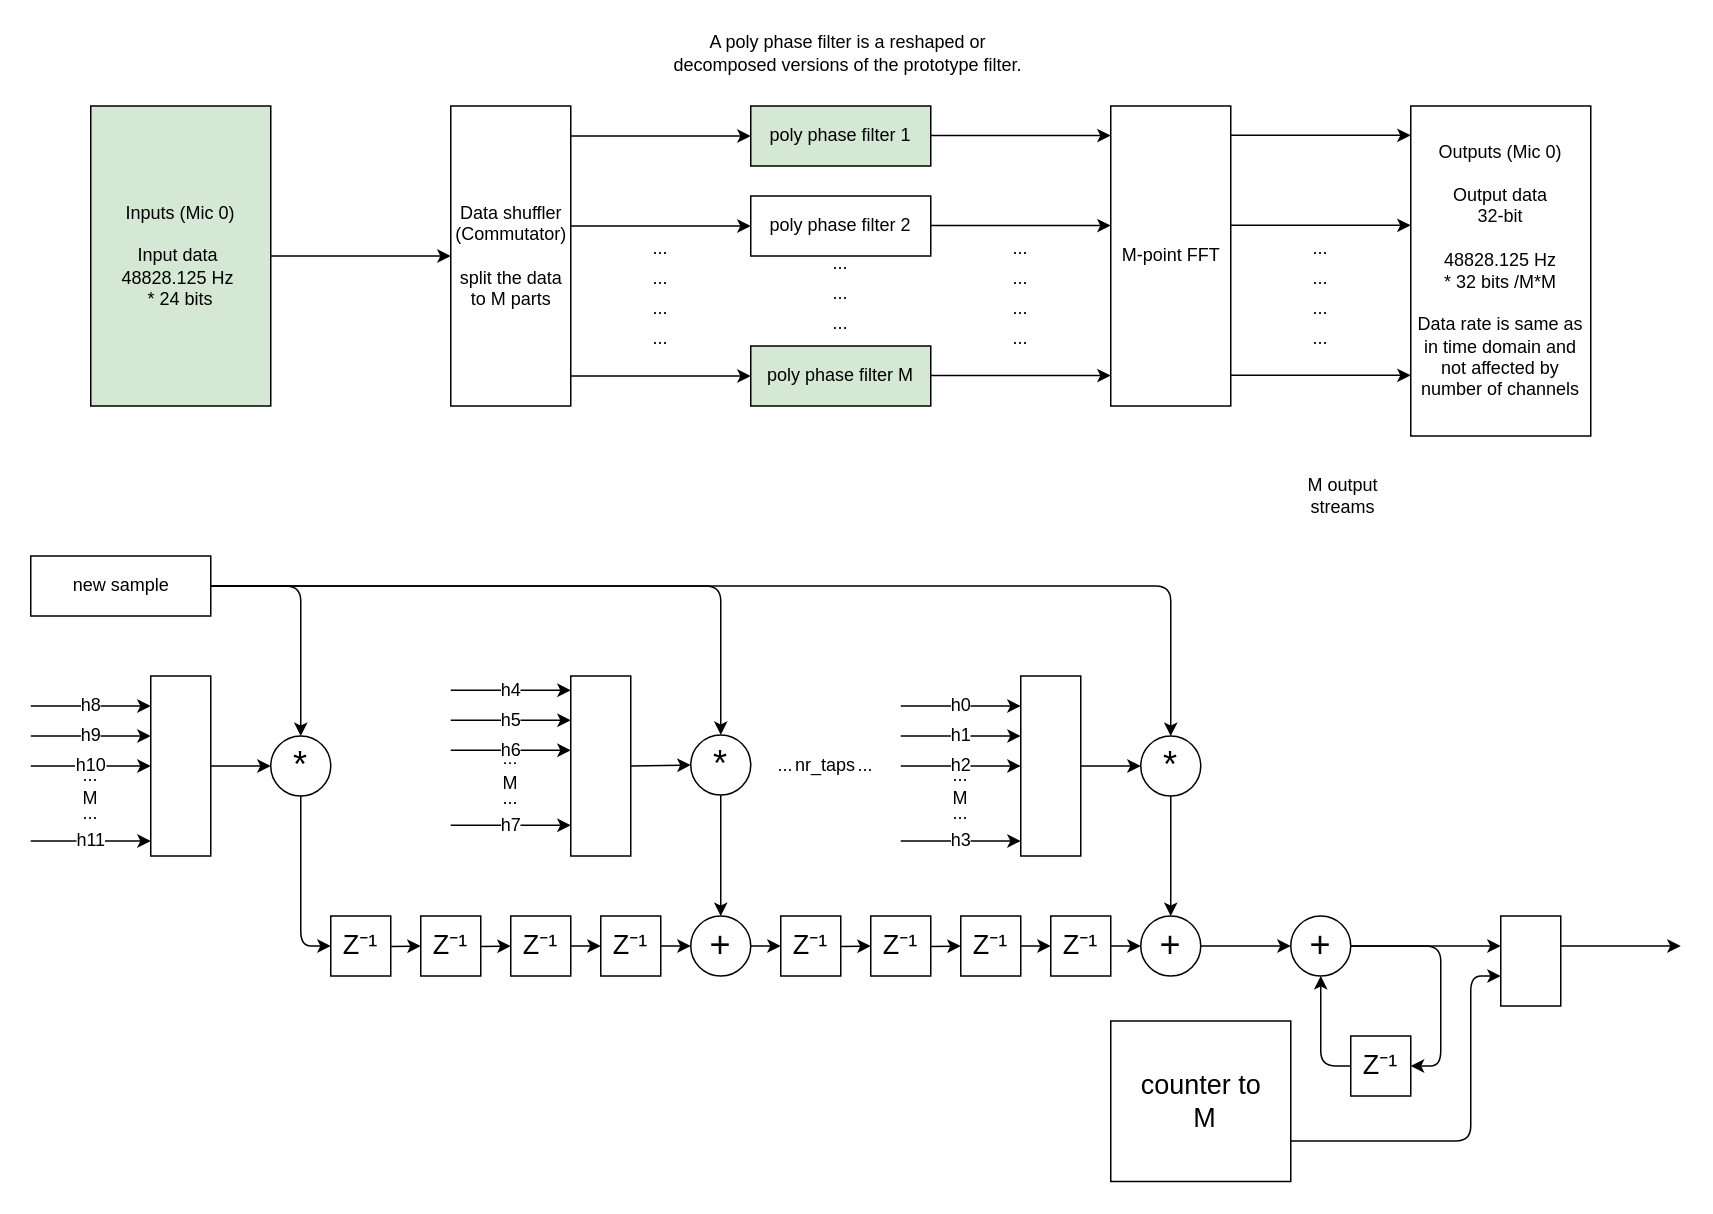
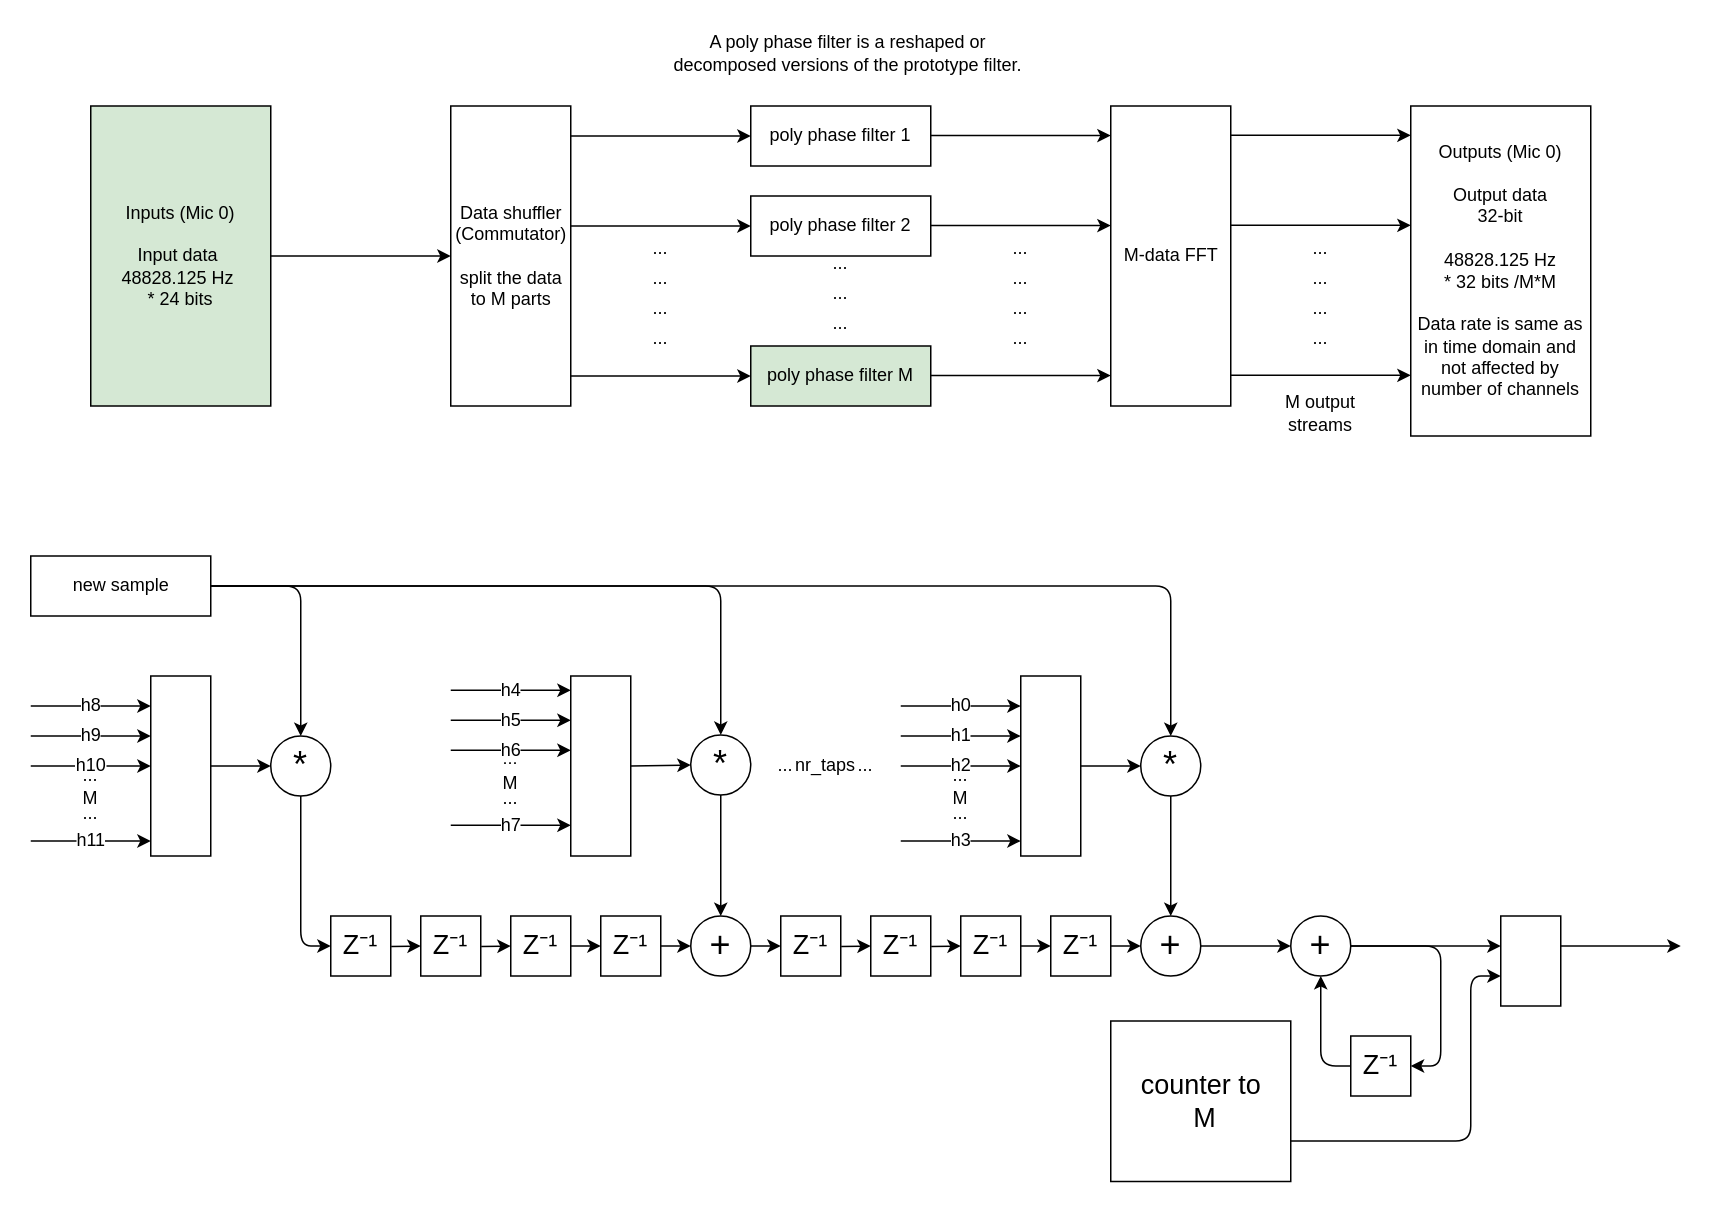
(841, 136) -> (841, 136)
(1172, 256) -> (1172, 256)
(1343, 496) -> (1321, 413)
